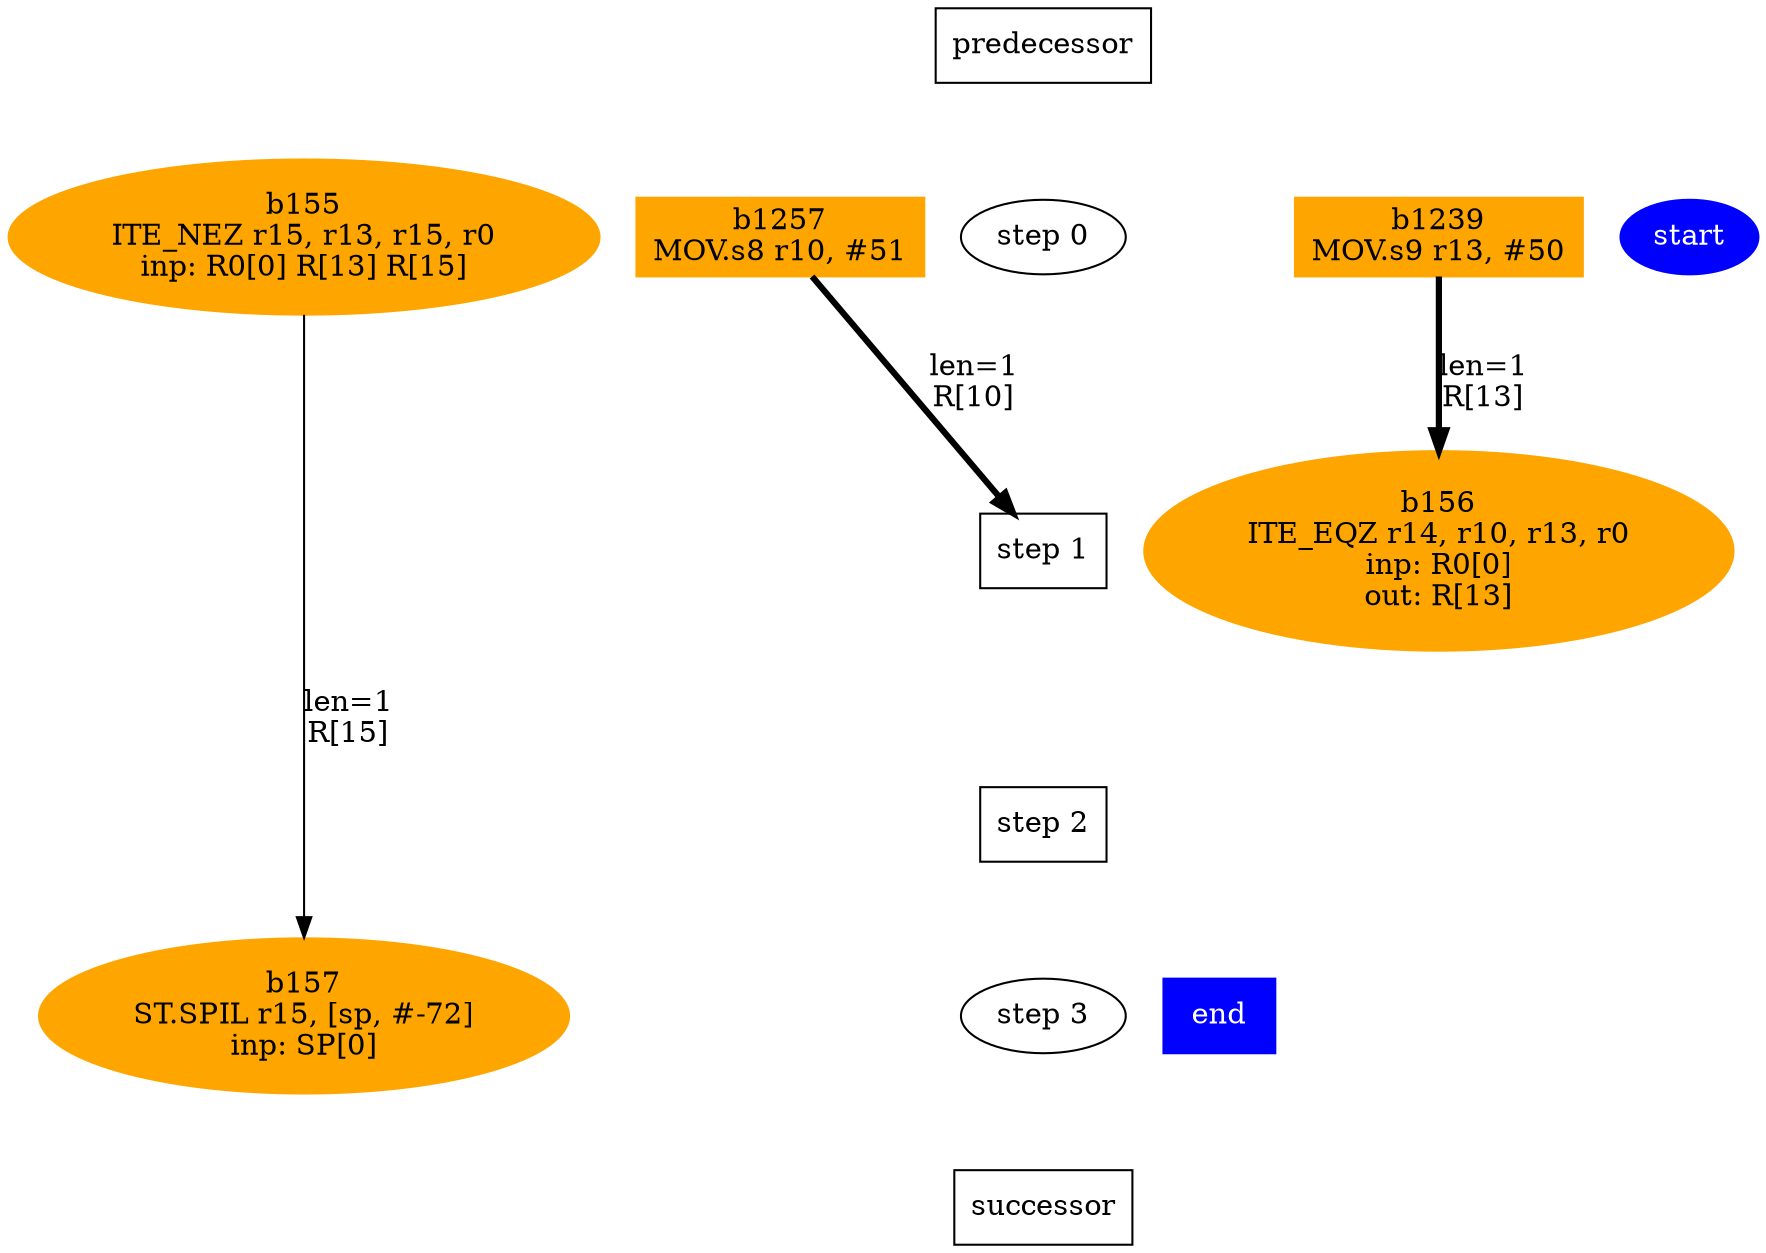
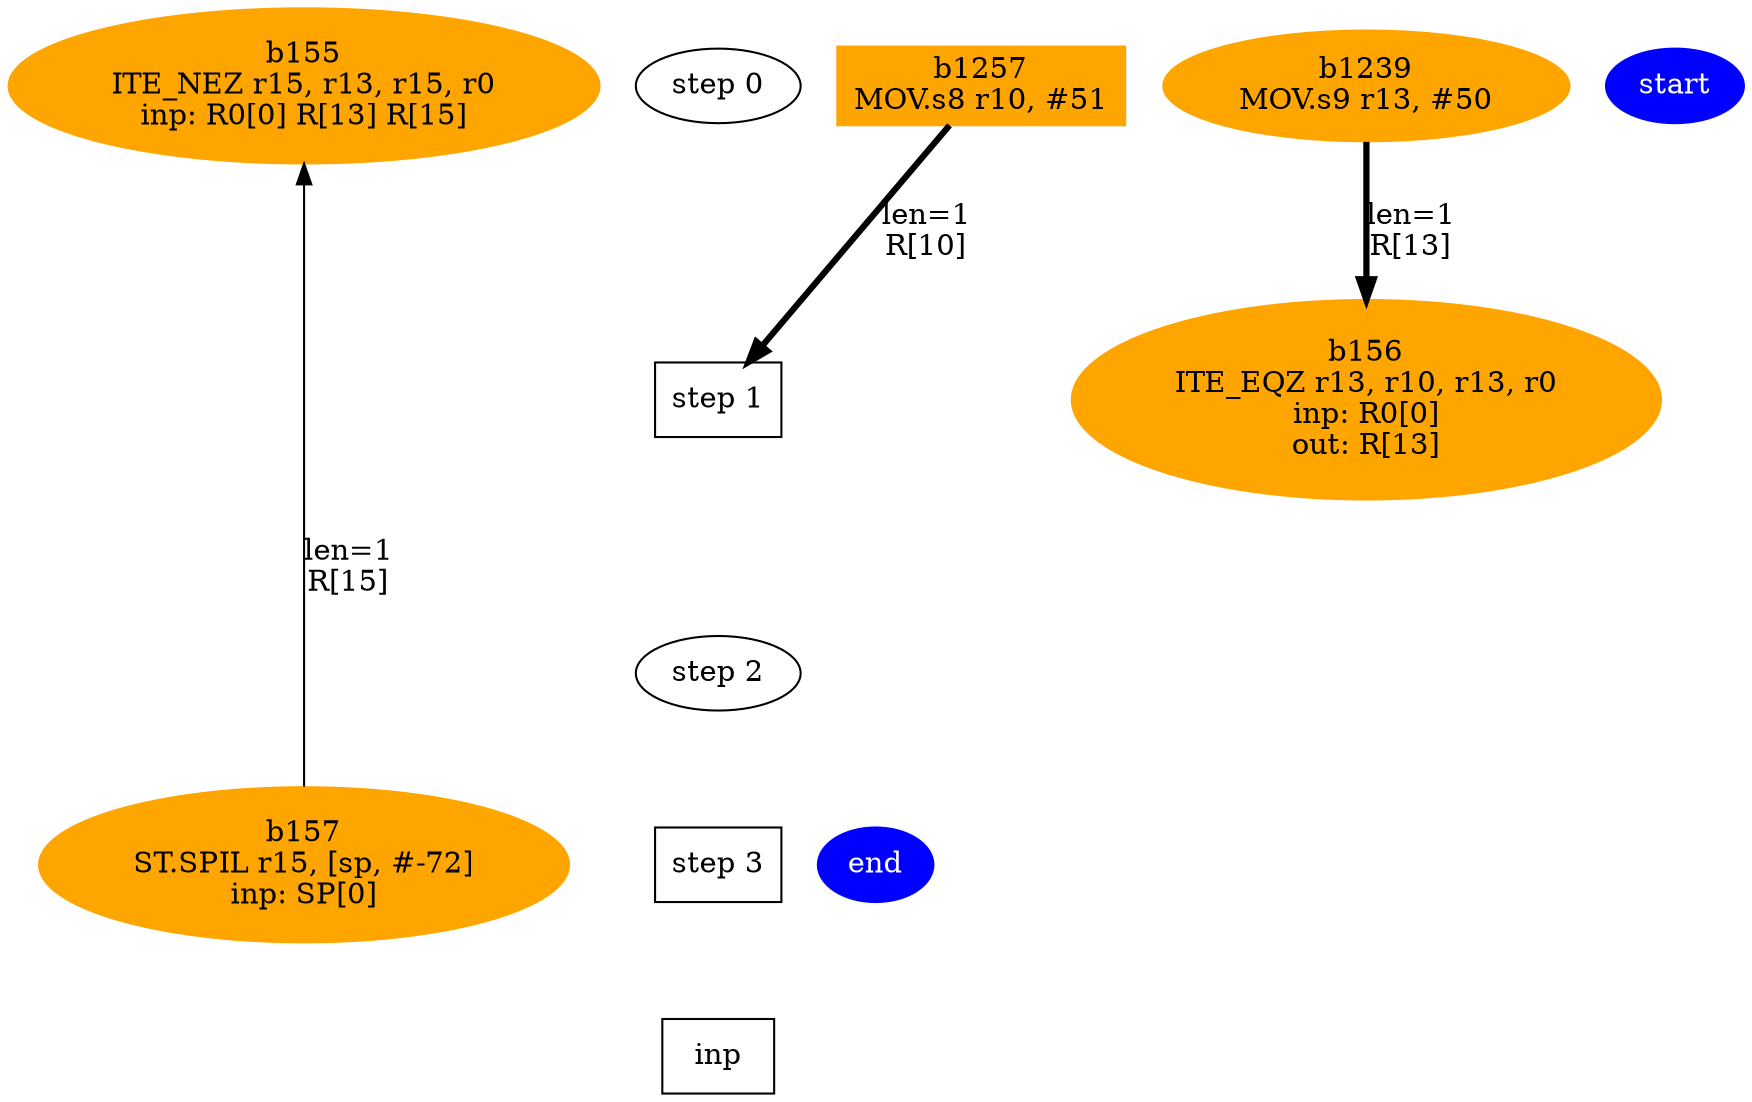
(1043, 46) -> none
(1439, 237) -> (1366, 86)
(1439, 551) -> (1366, 400)
(304, 616) -> (304, 486)
(1043, 824) -> (718, 673)
(1043, 1016) -> (718, 865)
(1219, 1016) -> (876, 865)
(1043, 1207) -> (718, 1056)
